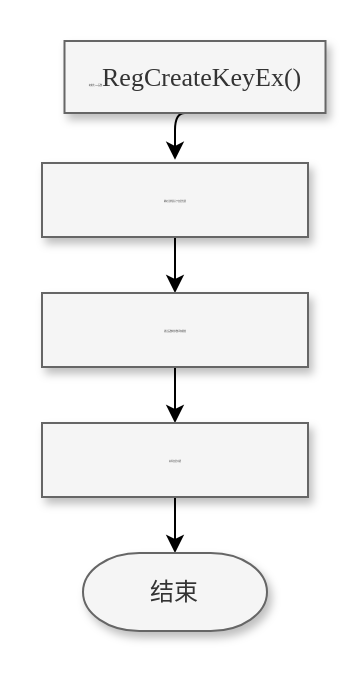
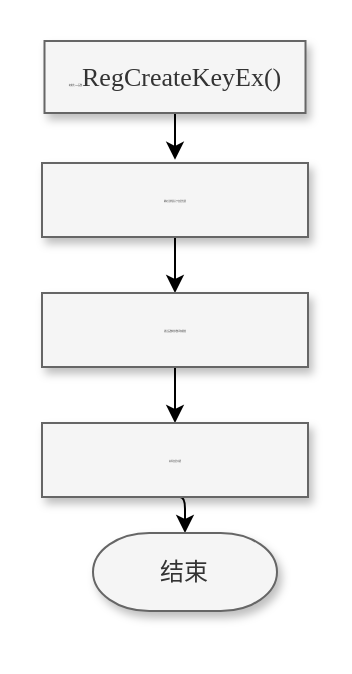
(195, 77) -> (175, 77)
(175, 592) -> (185, 572)
